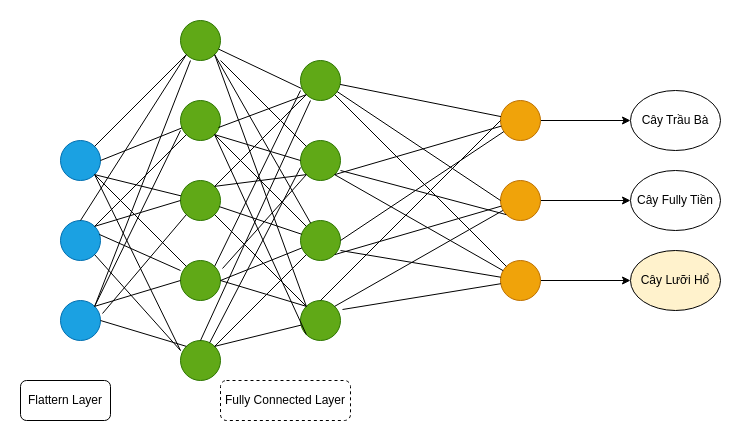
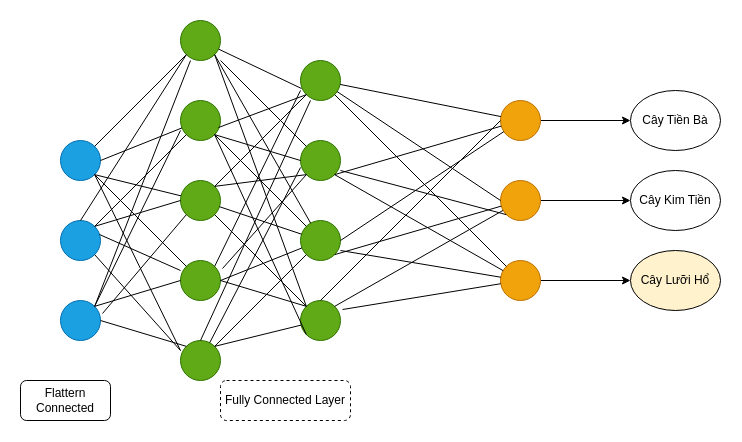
(676, 121) -> (676, 121)
(676, 201) -> (676, 201)
(66, 401) -> (66, 401)
